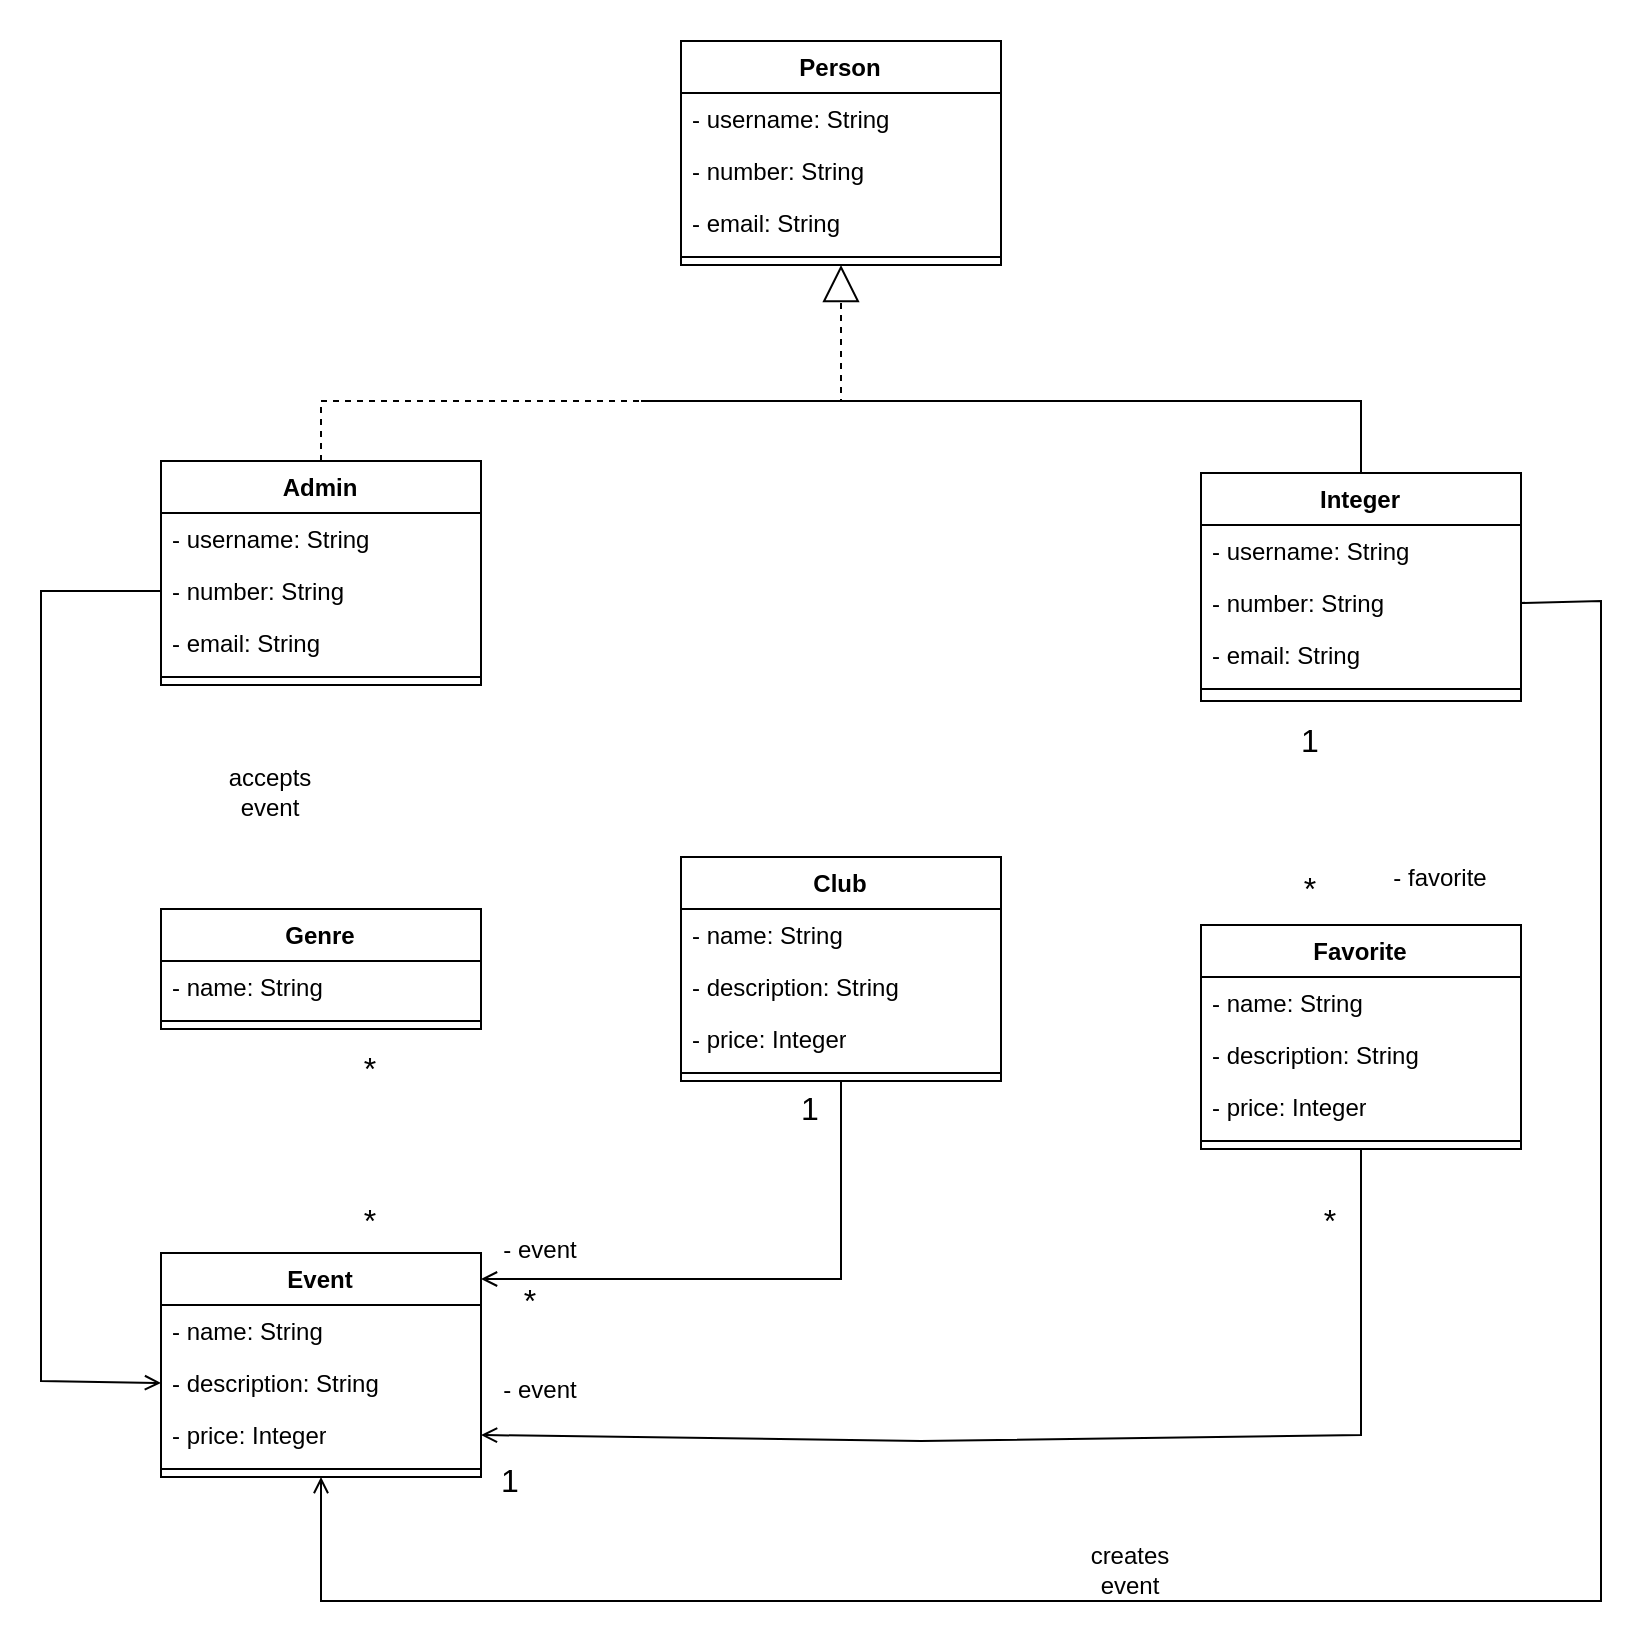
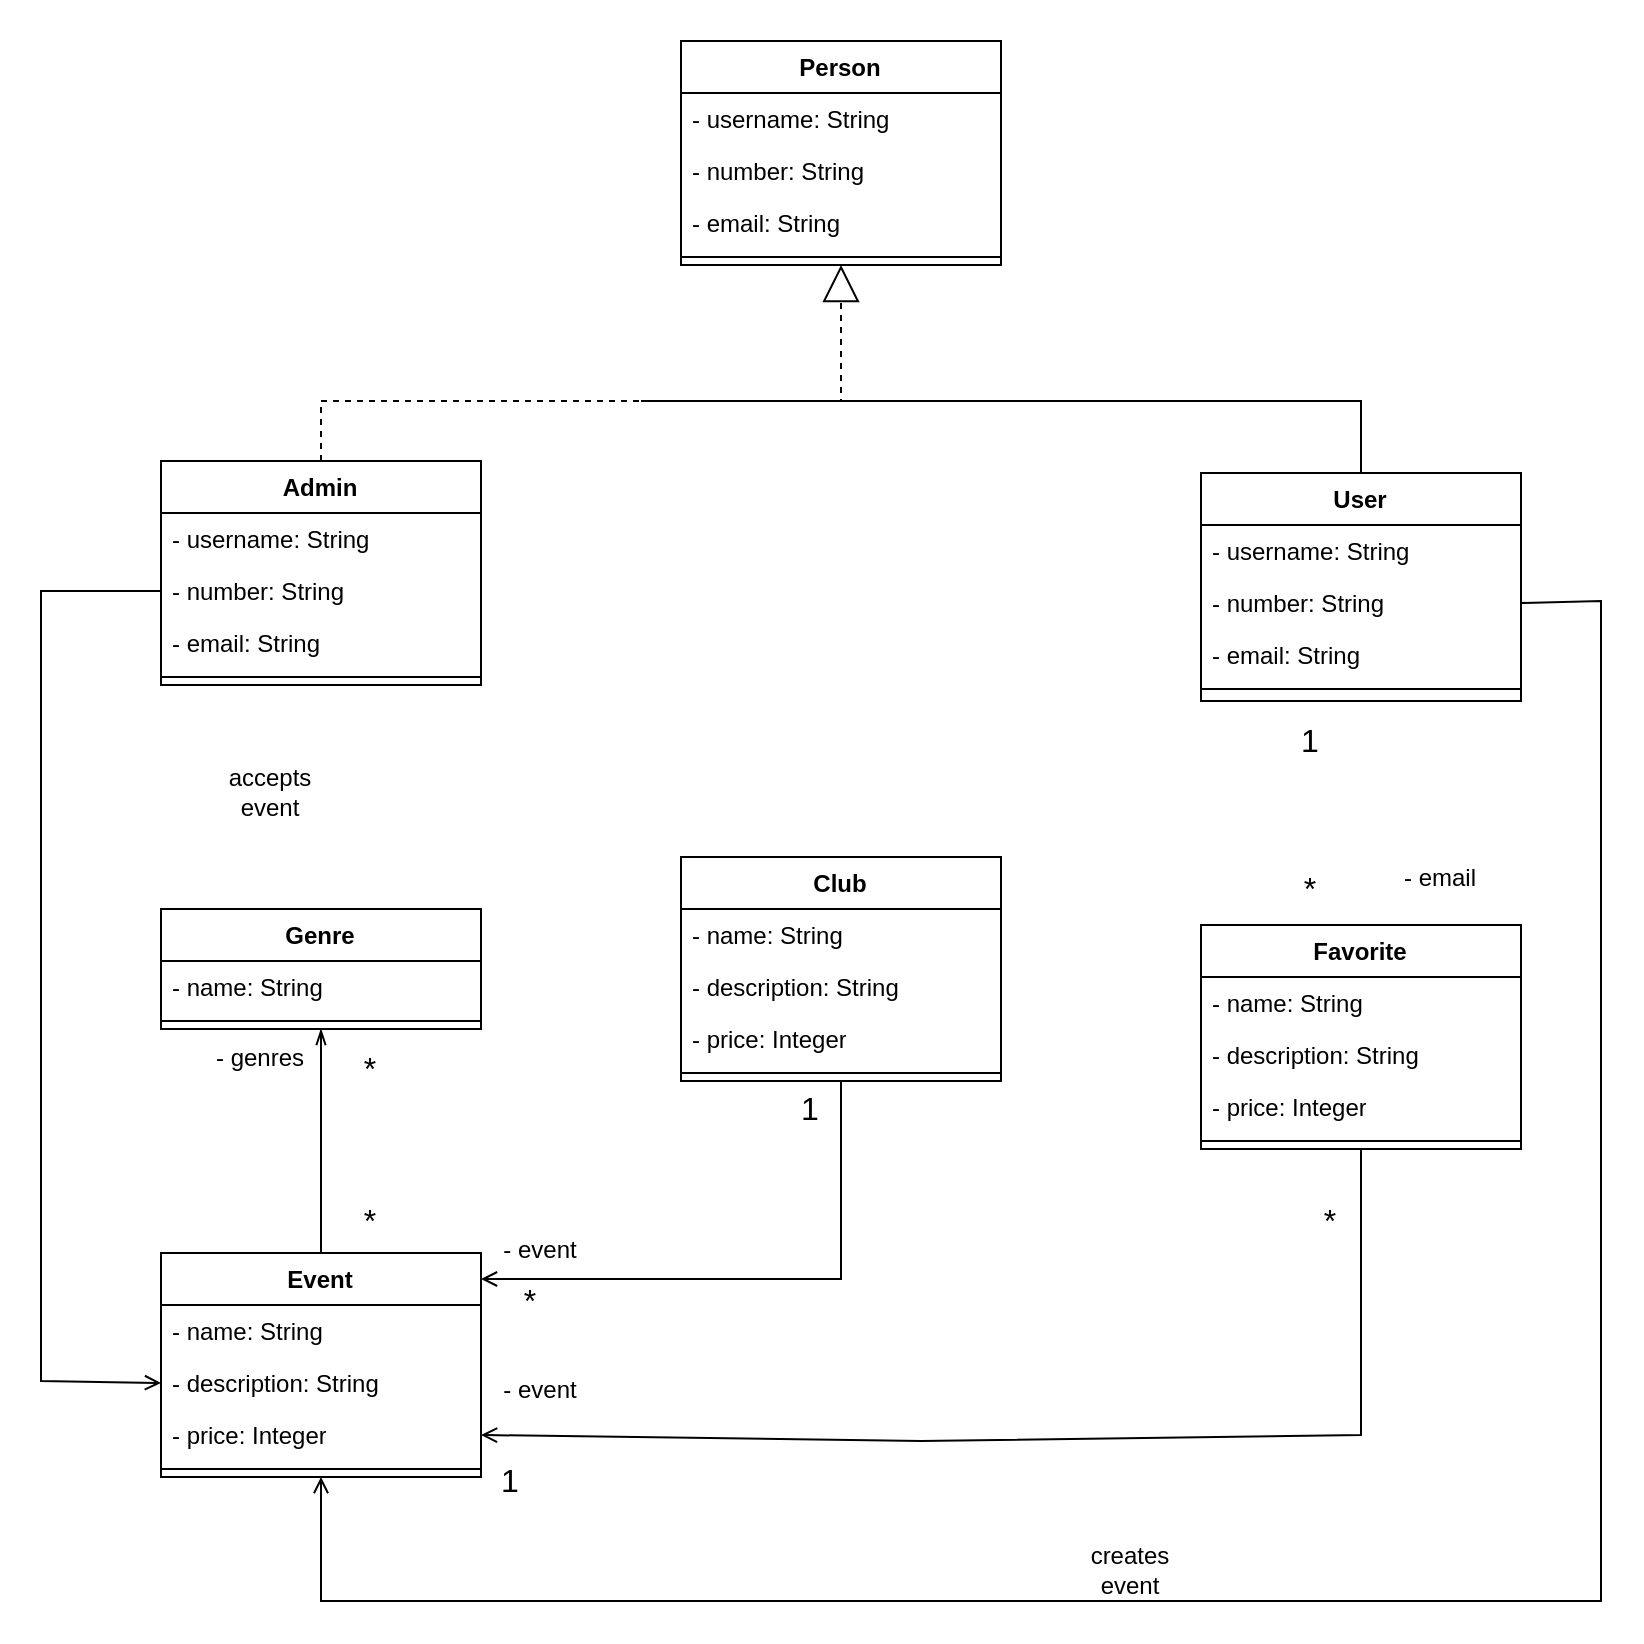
(1360, 500) -> (1360, 500)
(1441, 879) -> (1441, 879)
none -> (261, 1059)
none -> (321, 1144)
